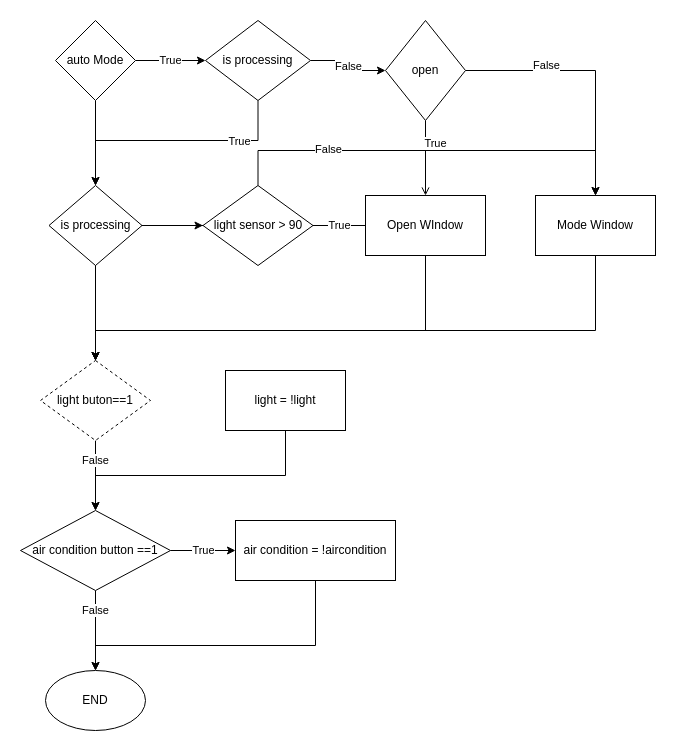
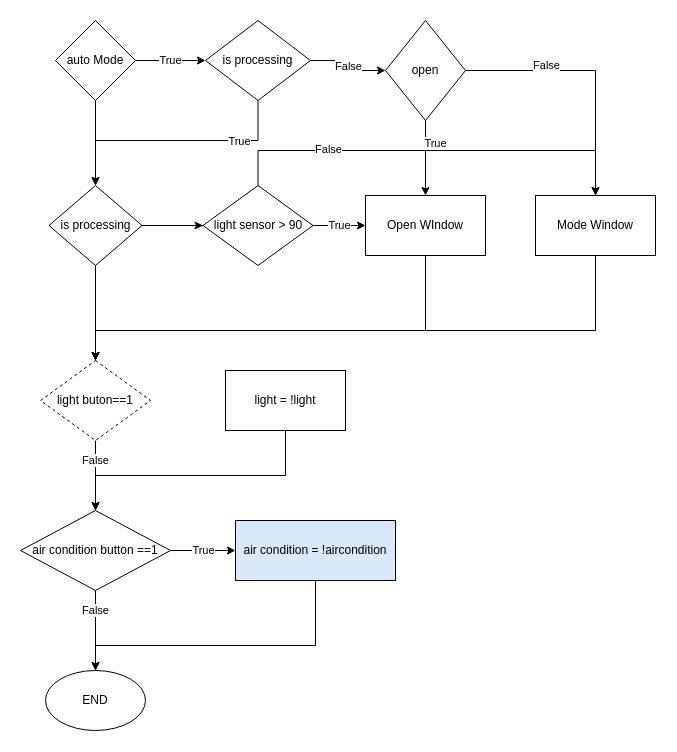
(426, 188) -> (426, 187)
(359, 226) -> (357, 226)
(316, 551) -> (316, 551)
